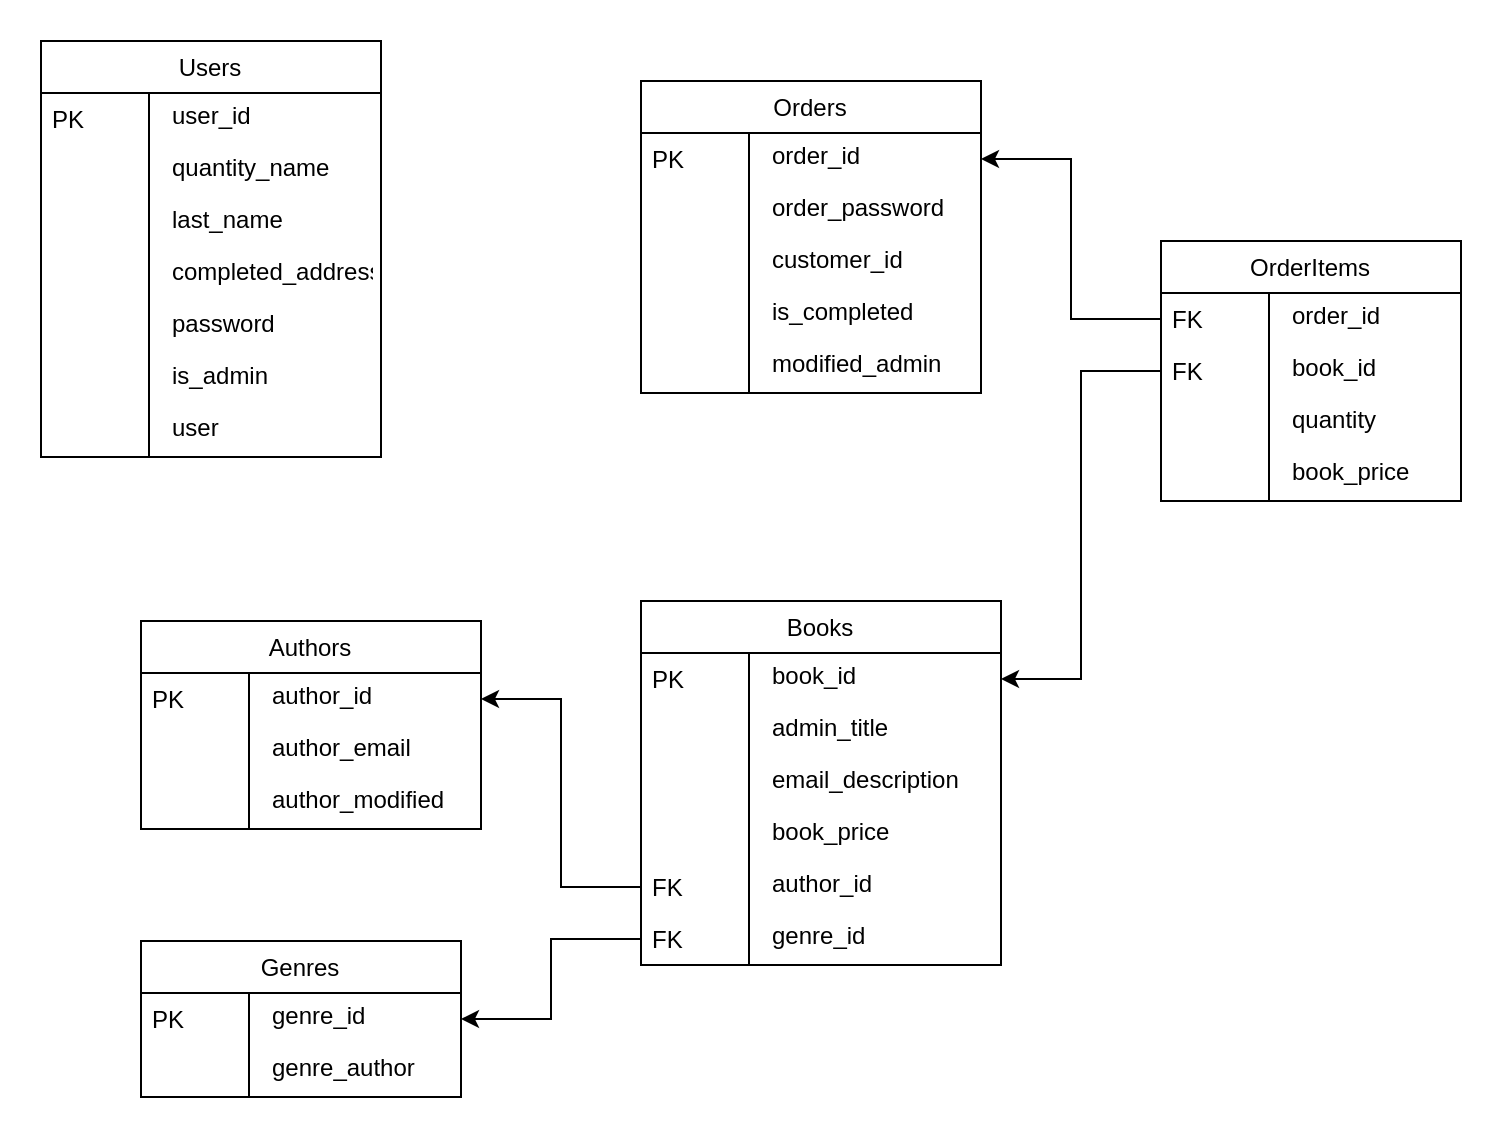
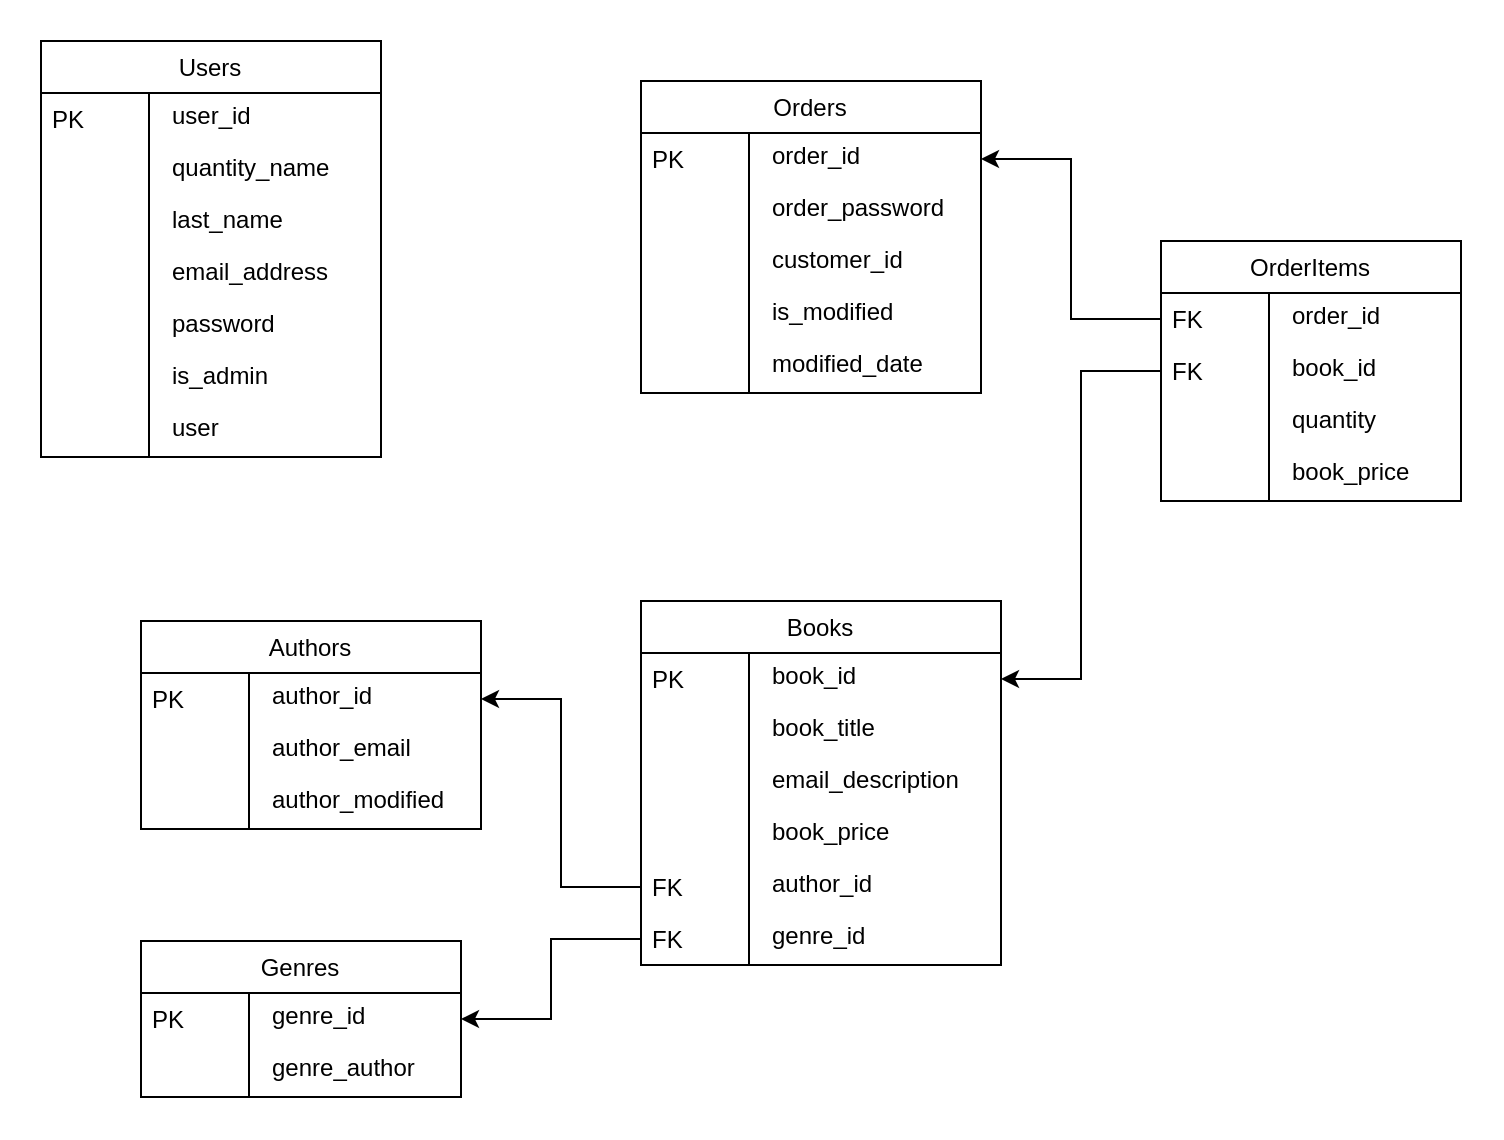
(283, 272) -> (253, 272)
(846, 312) -> (837, 312)
(857, 364) -> (853, 364)
(837, 728) -> (833, 728)
